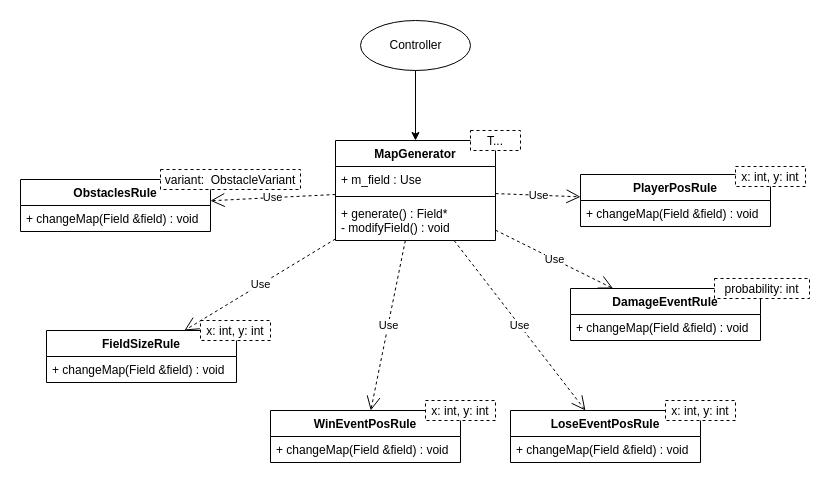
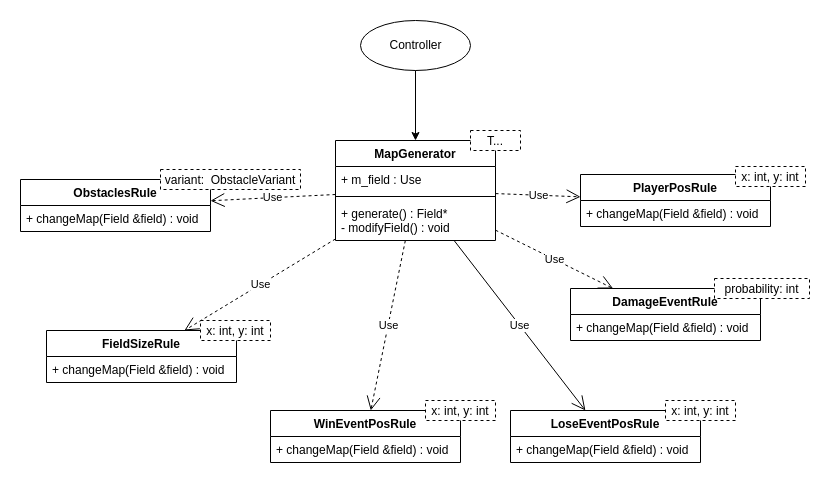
(554, 370) -> (554, 370)
